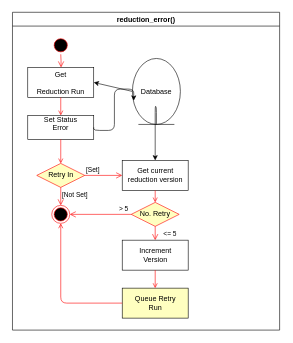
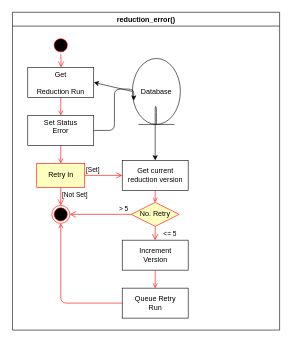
(61, 128) -> (61, 131)
(61, 176) -> (61, 176)
(155, 303) -> (155, 303)
